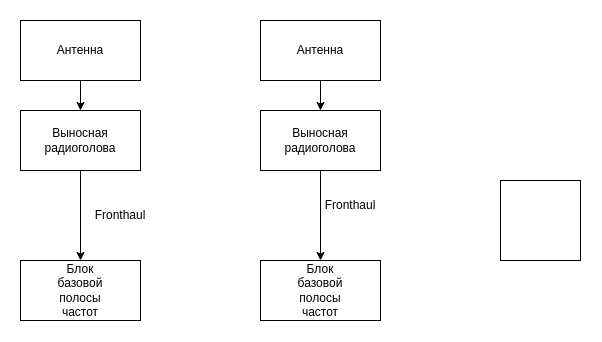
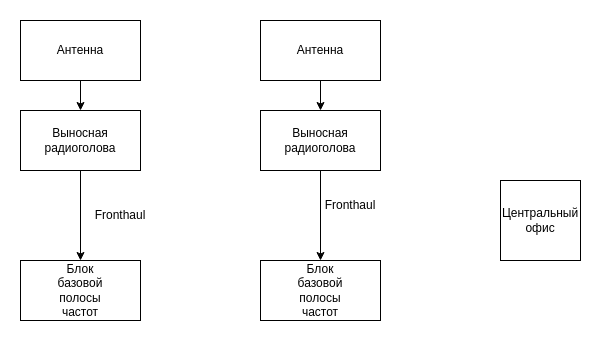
none -> (541, 221)
